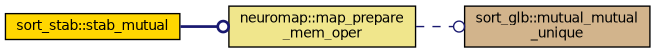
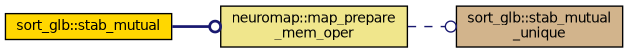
(93, 27) -> (89, 27)
(557, 27) -> (540, 27)
